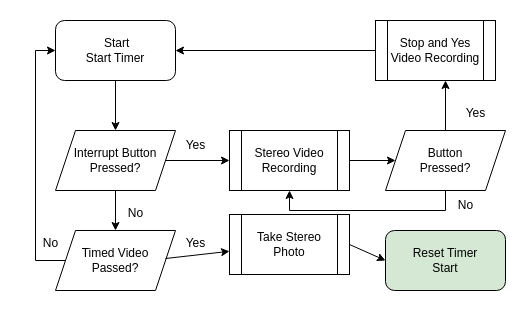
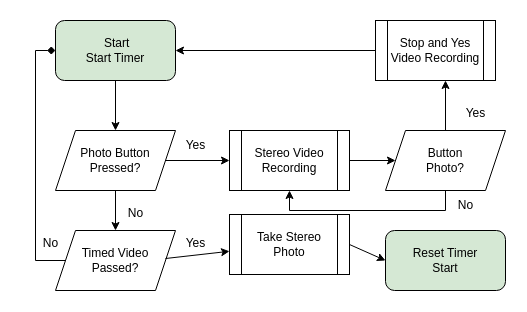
(47, 51) -> (47, 51)
(116, 51) -> (116, 51)
(116, 161) -> (116, 161)
(446, 161) -> (446, 161)
